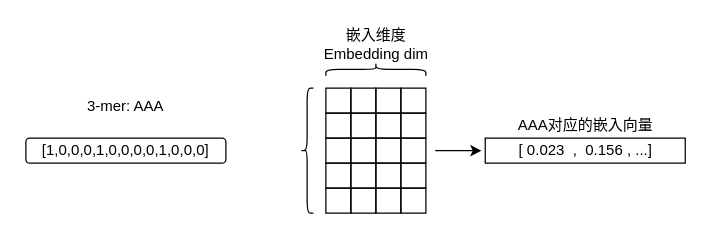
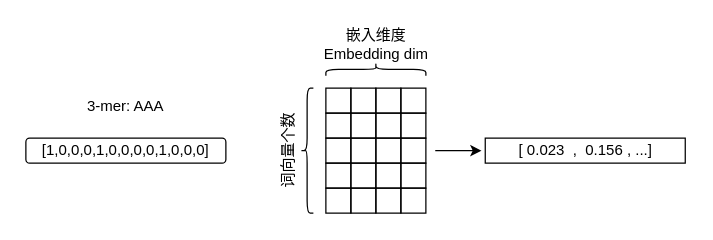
(585, 126) -> none
none -> (288, 151)
